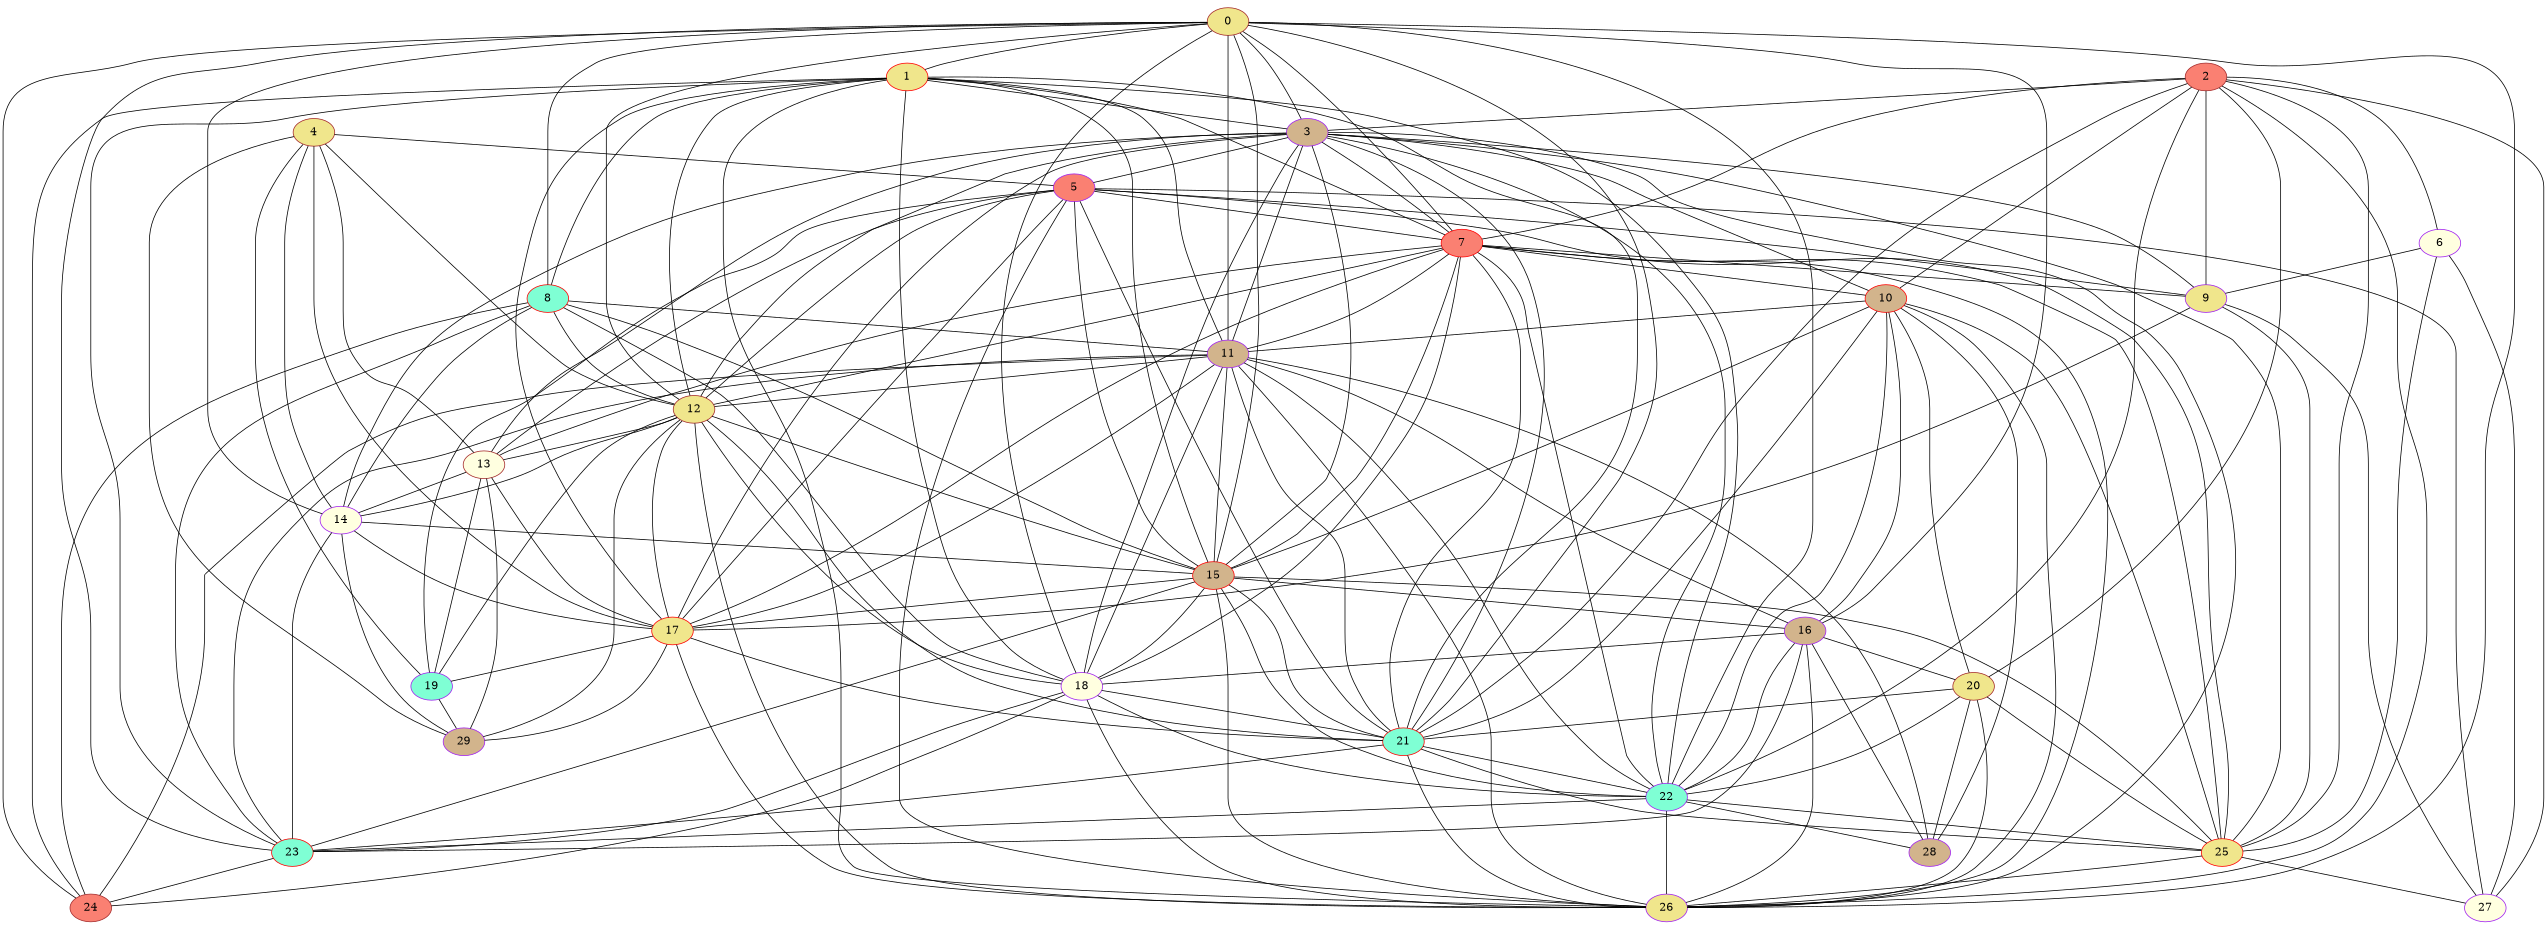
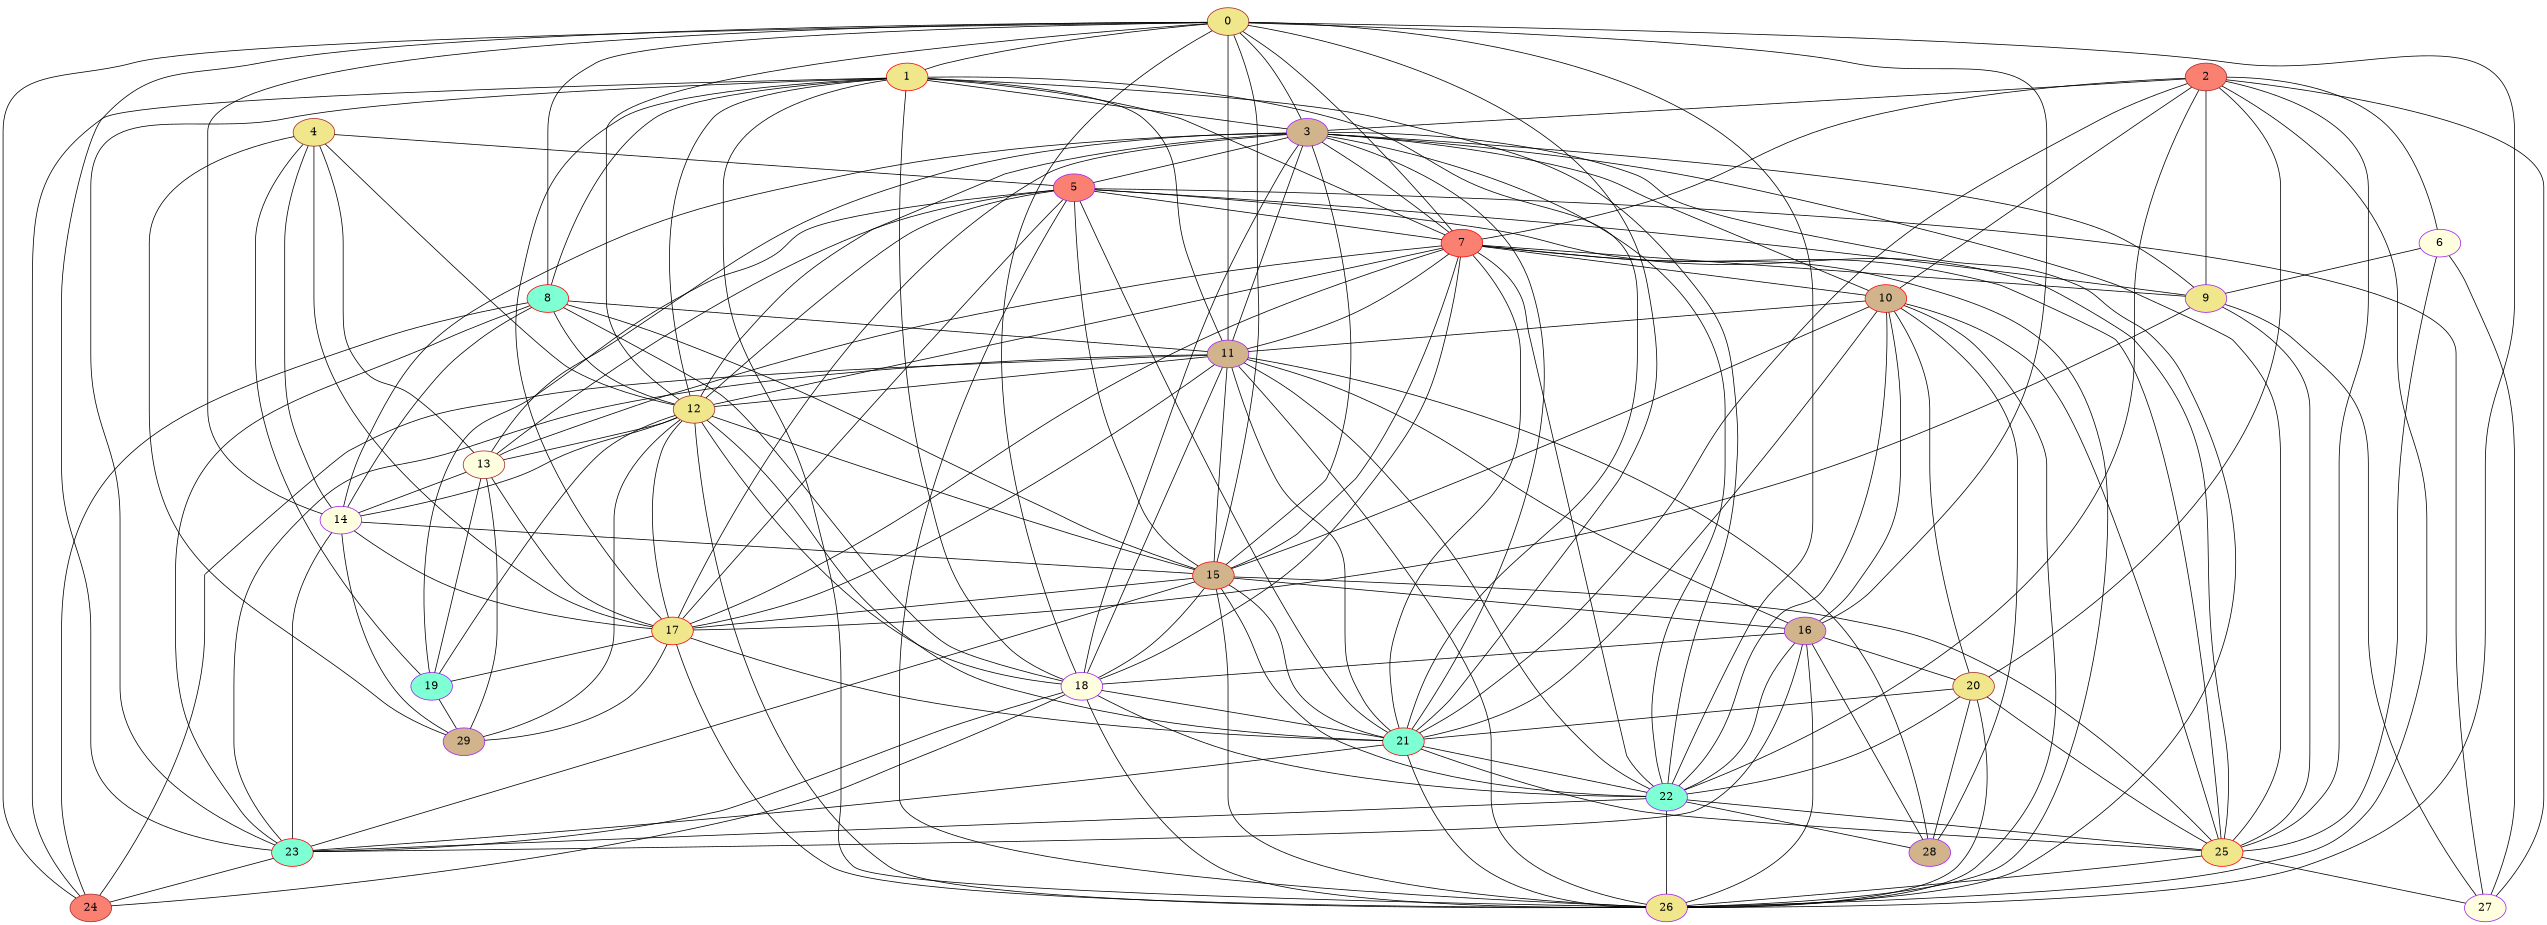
(1133, 253) -> none
